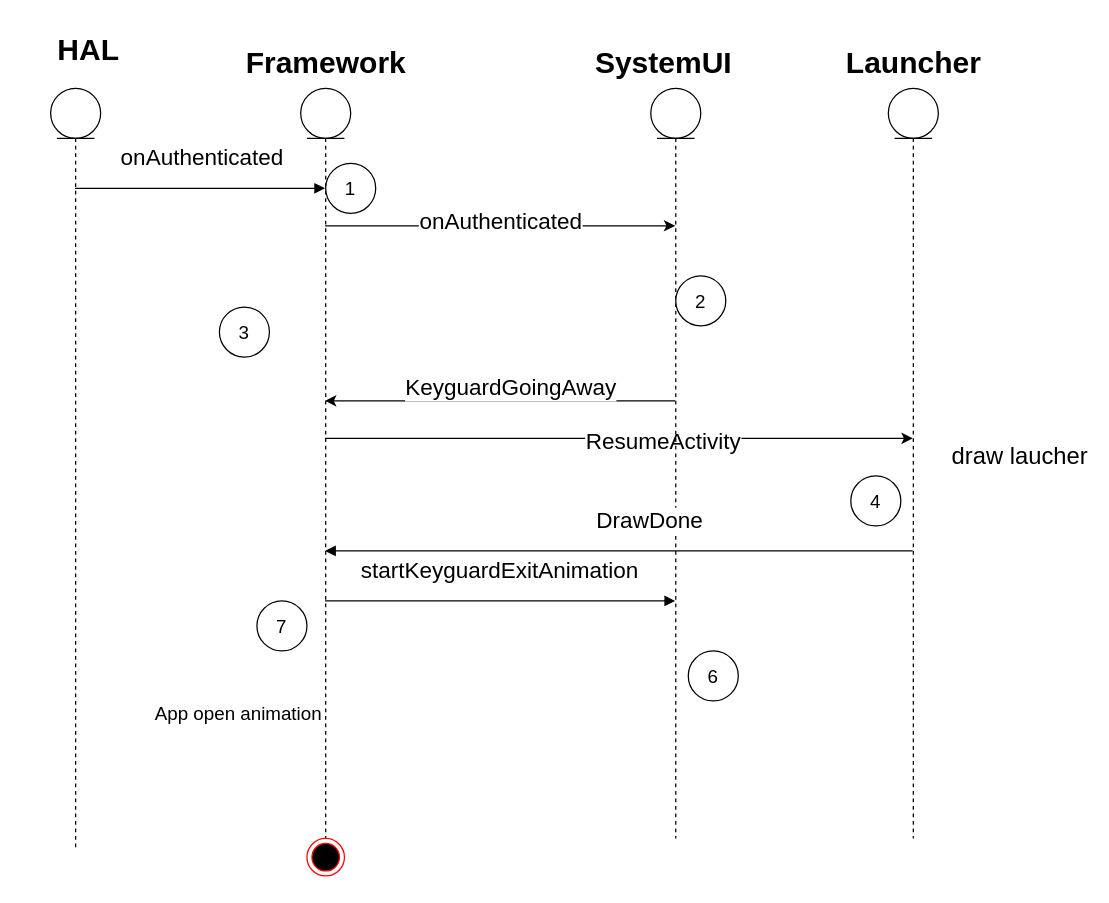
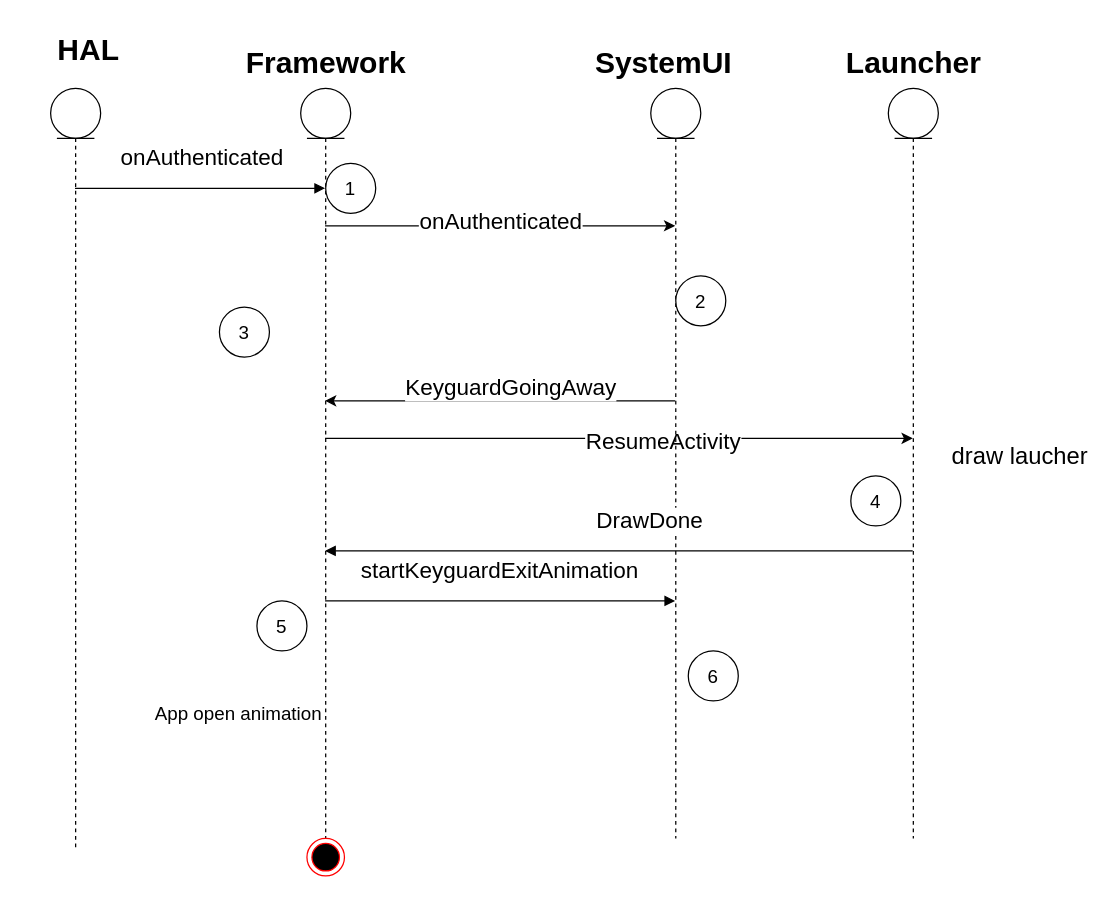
(282, 626) -> (282, 626)
